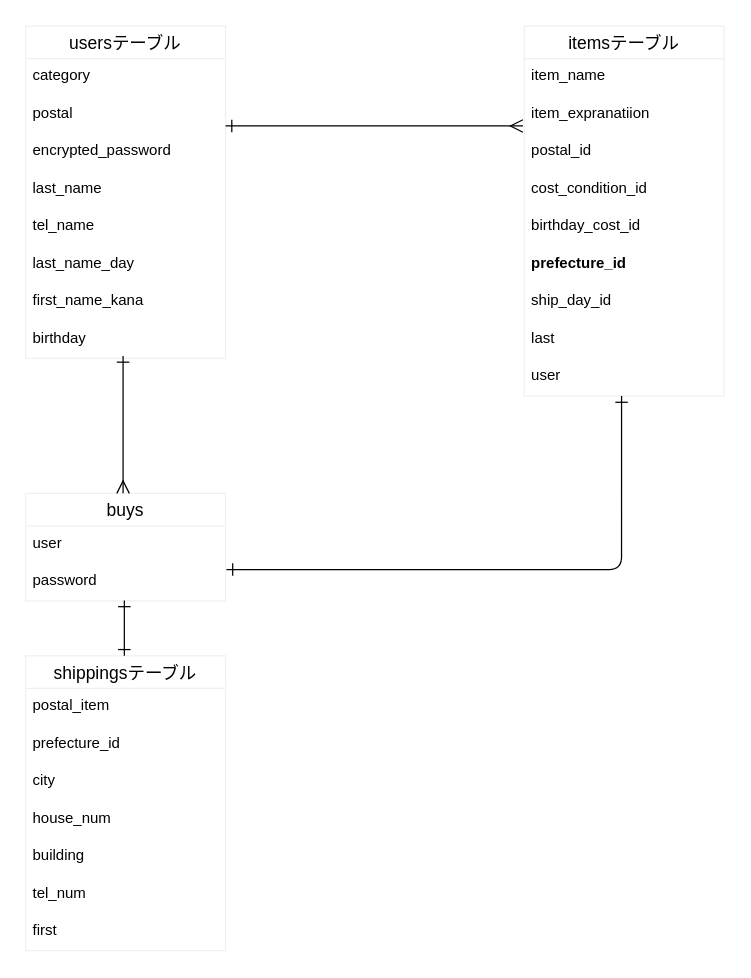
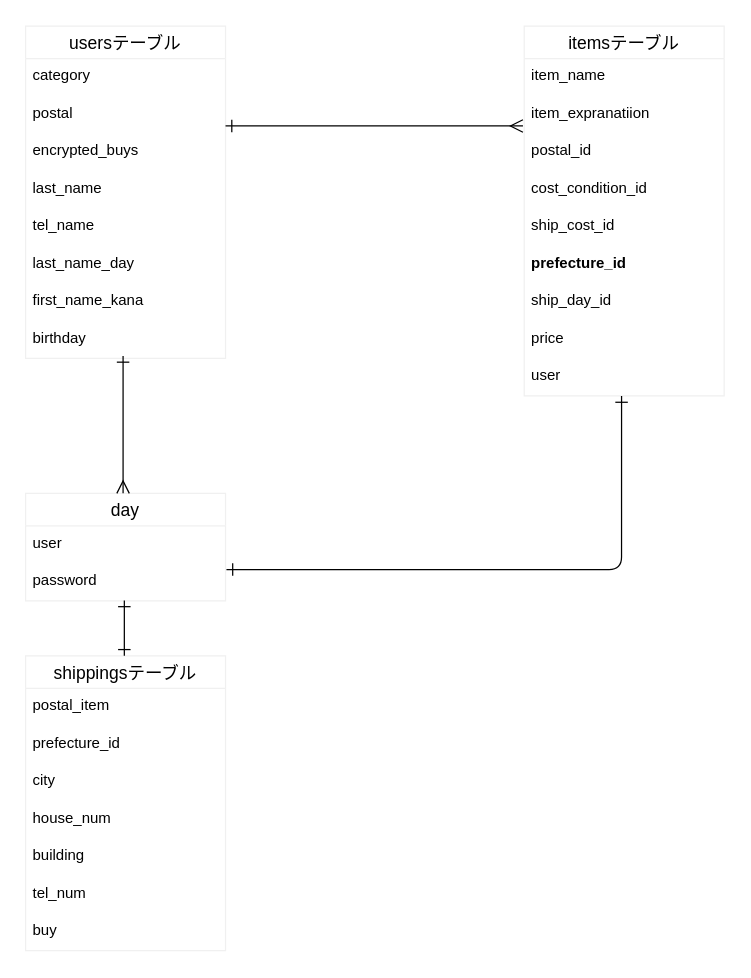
(108, 150) -> (91, 150)
(595, 225) -> (578, 225)
(546, 338) -> (550, 338)
(125, 510) -> (125, 510)
(52, 930) -> (45, 930)
